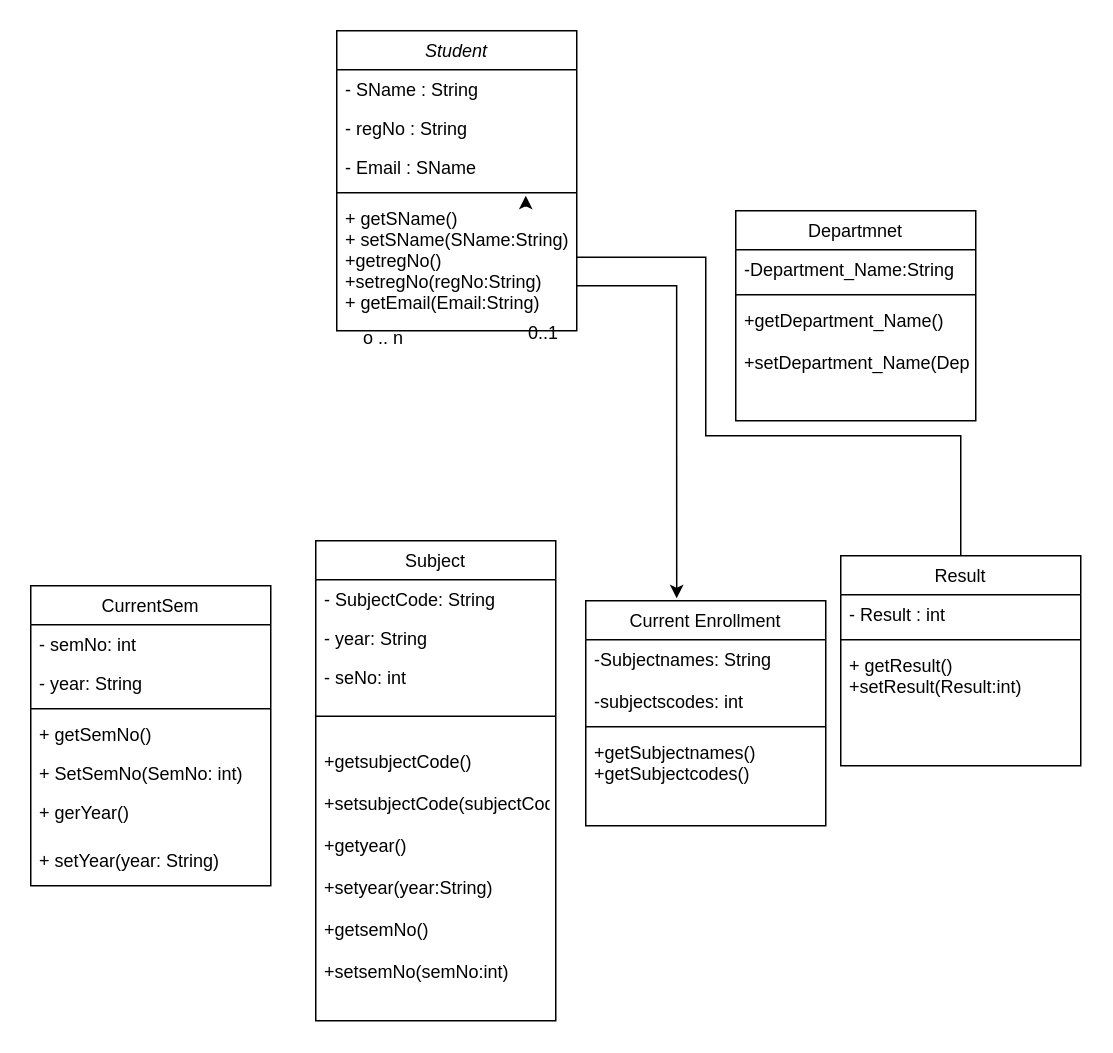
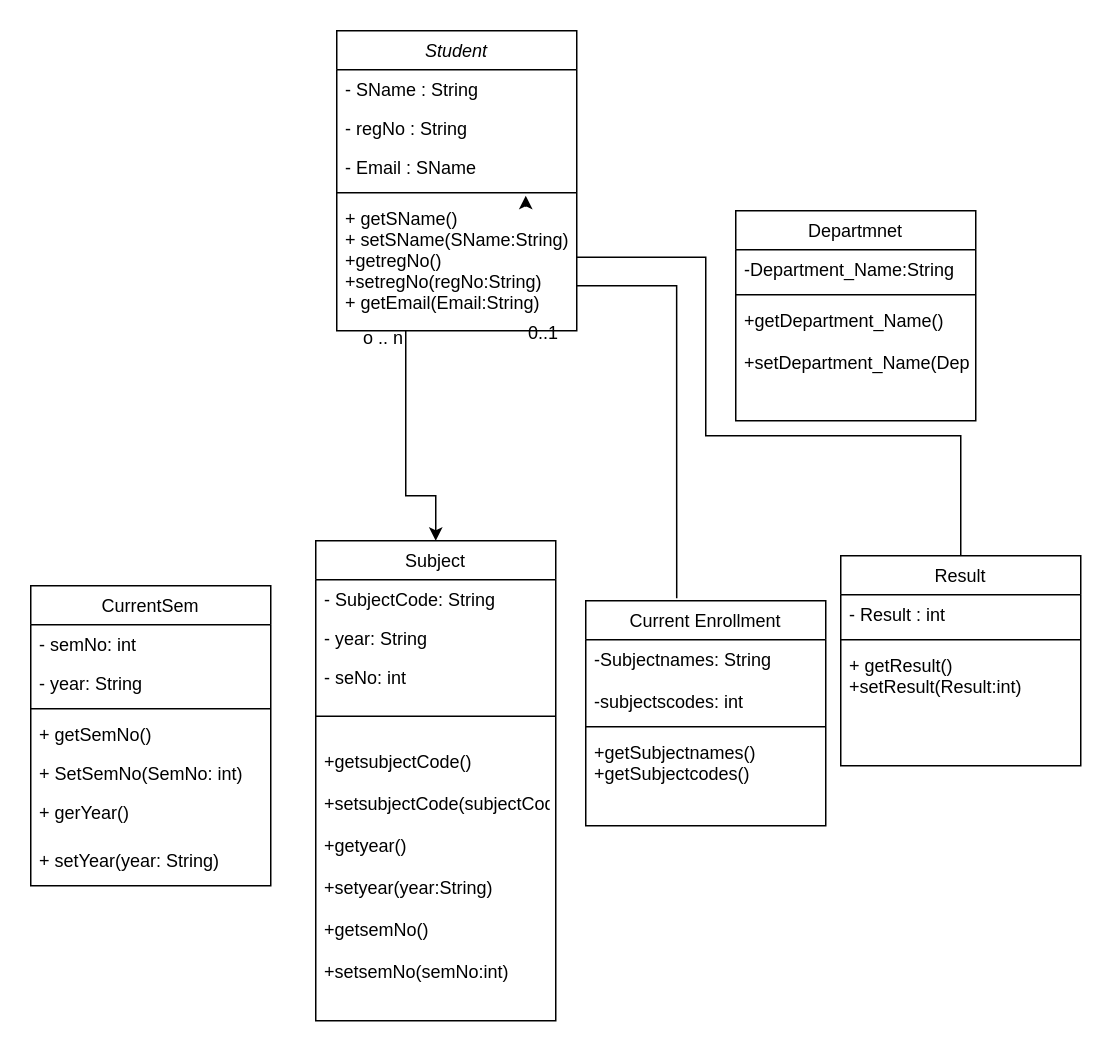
none -> (406, 447)
(677, 586) -> (677, 590)
